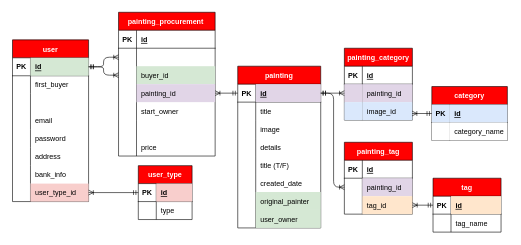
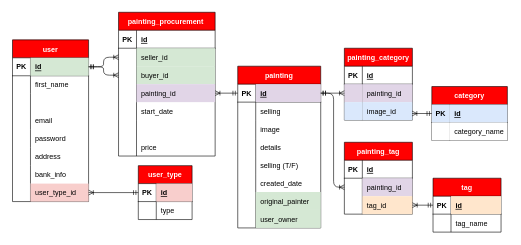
none -> (176, 57)
(56, 85) -> (54, 85)
(163, 112) -> (161, 112)
(269, 112) -> (272, 112)
(280, 166) -> (283, 166)
